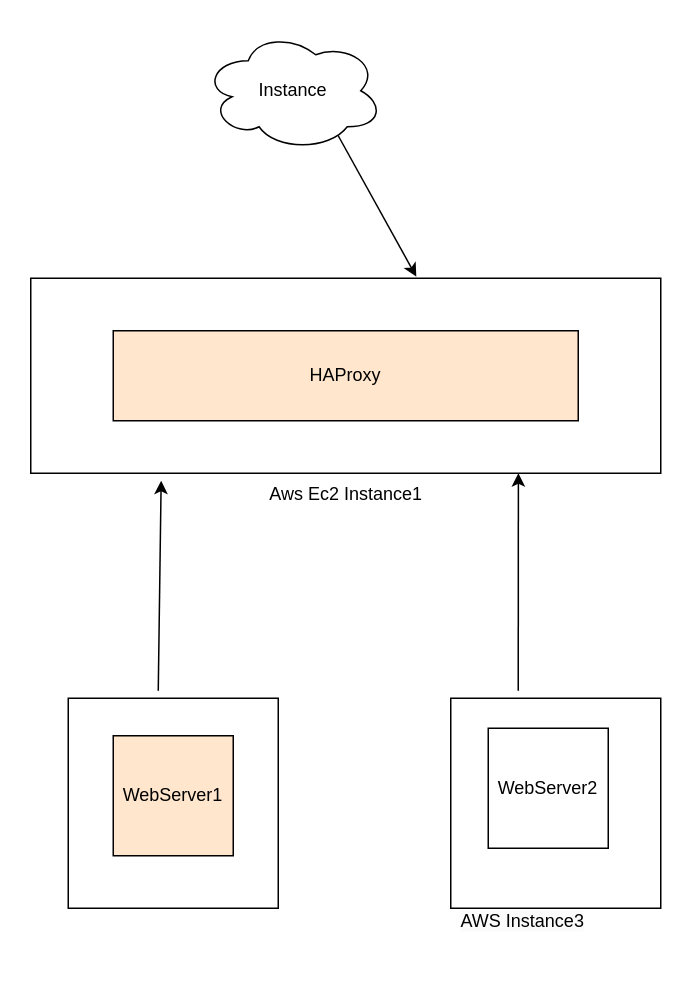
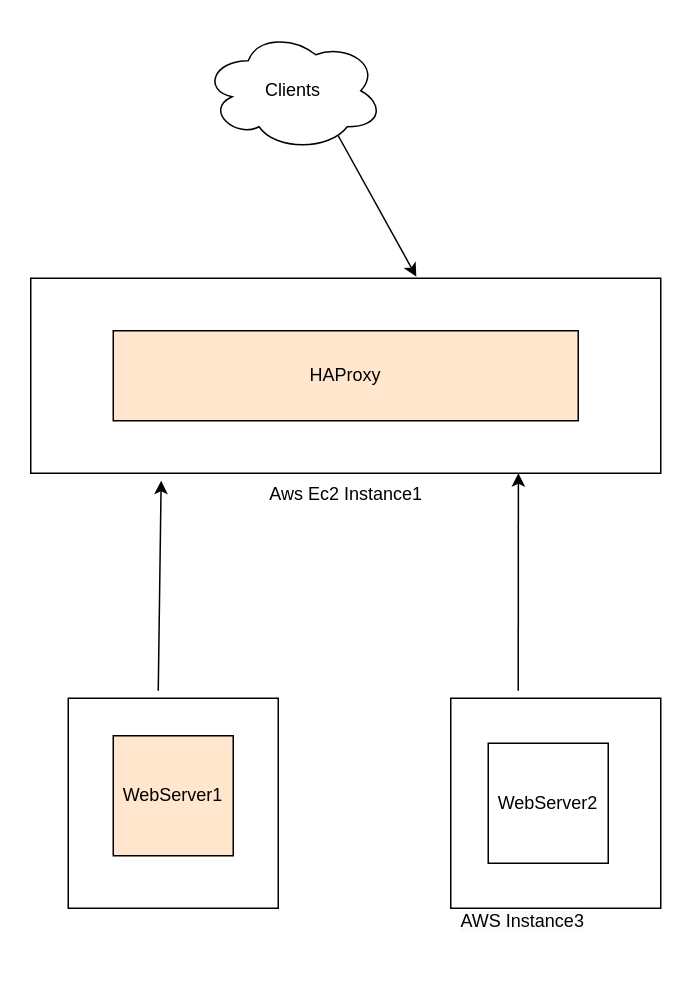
(293, 91) -> (293, 91)
(548, 788) -> (548, 803)
